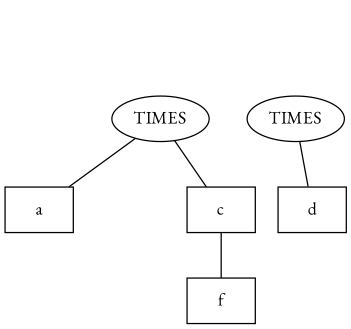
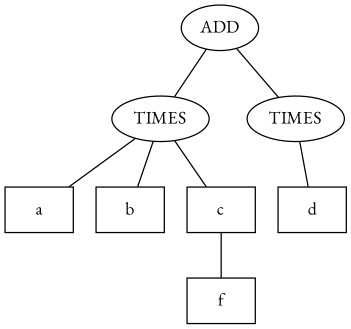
none -> (220, 28)
none -> (130, 210)
